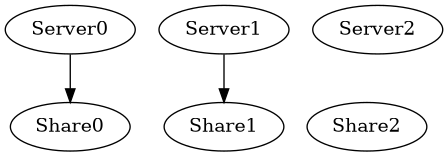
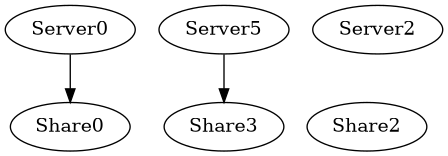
(224, 30) -> (224, 30)
(224, 127) -> (224, 127)
